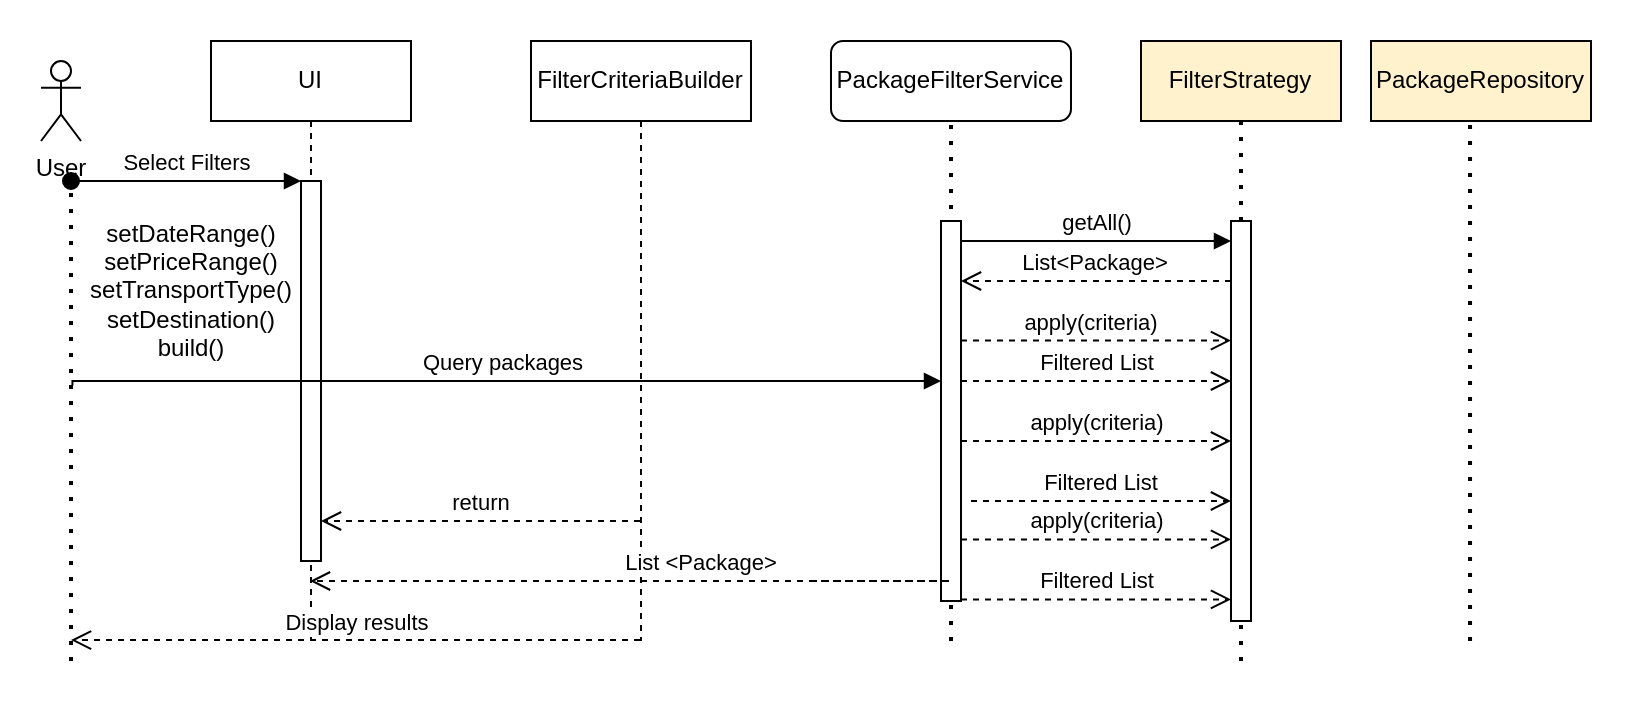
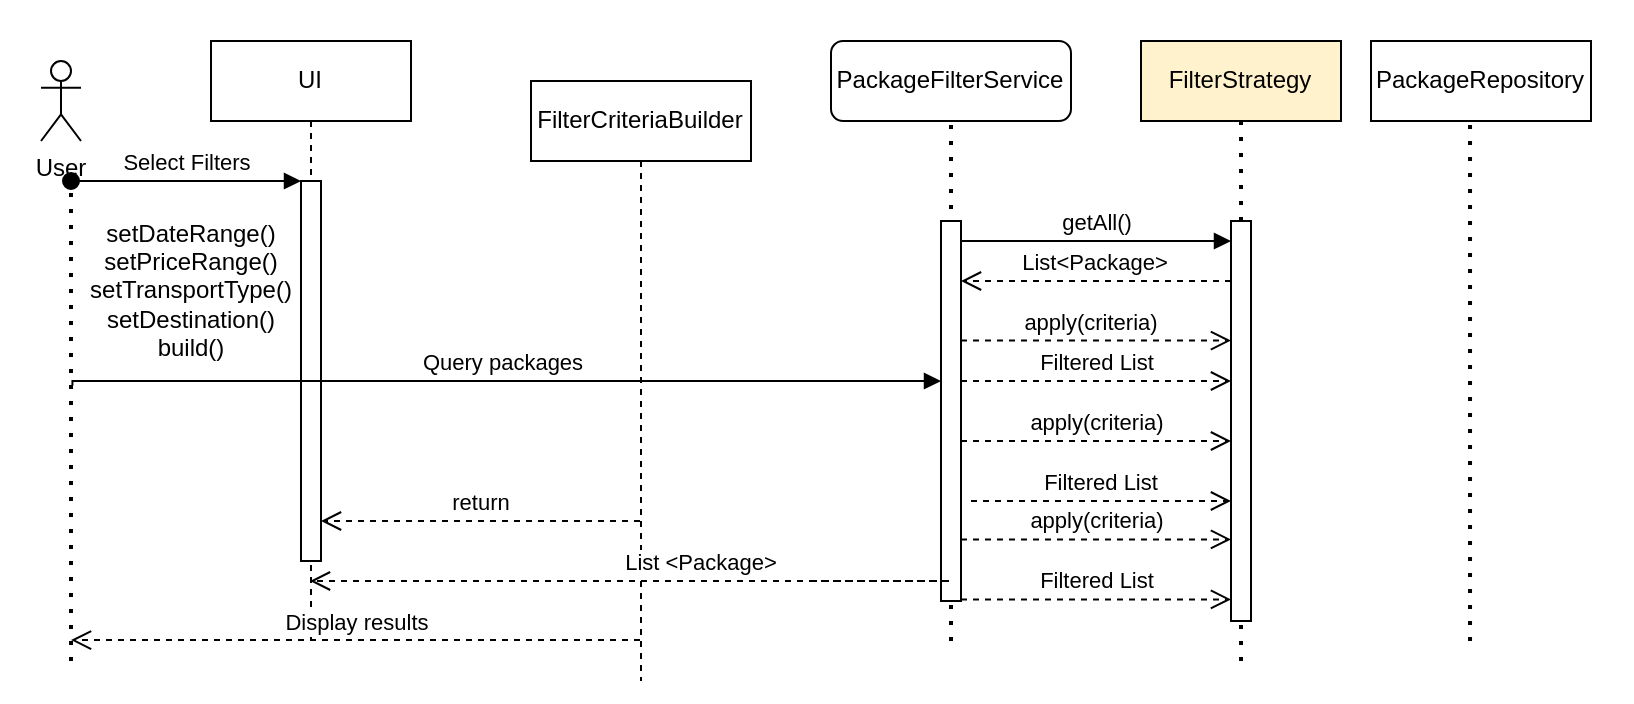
(1481, 81) -> (1481, 81)
(641, 341) -> (641, 381)
